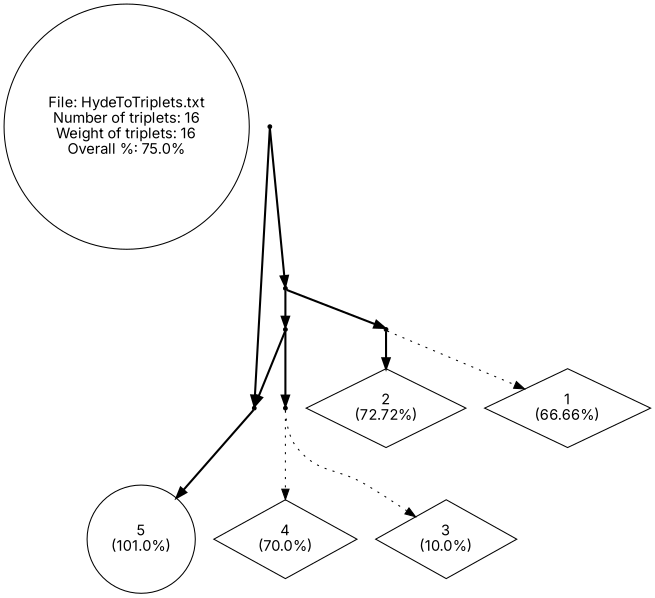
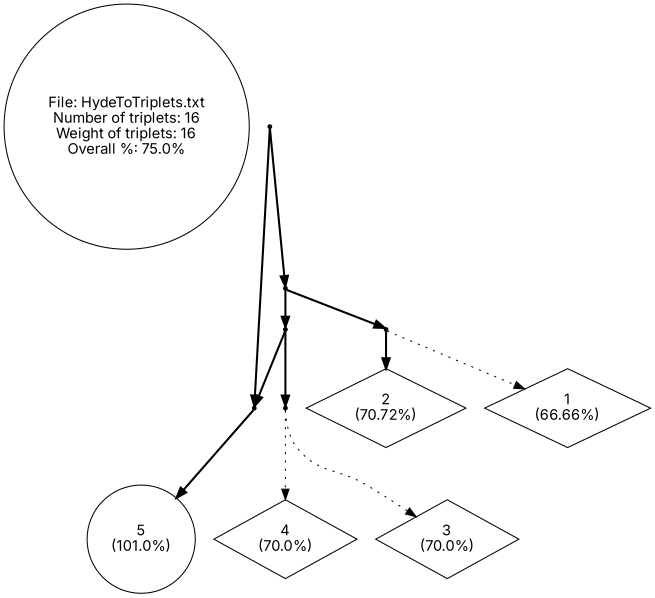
(386, 408) -> (386, 408)
(446, 539) -> (447, 539)
